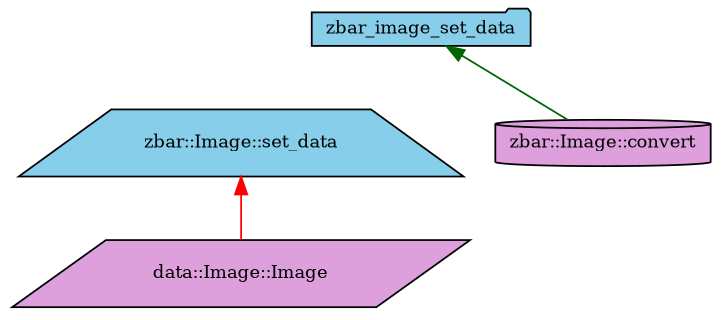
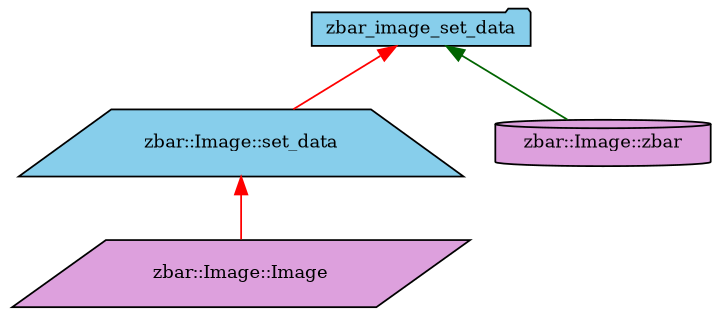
none -> (337, 83)
(603, 143) -> (603, 143)
(241, 274) -> (241, 274)
